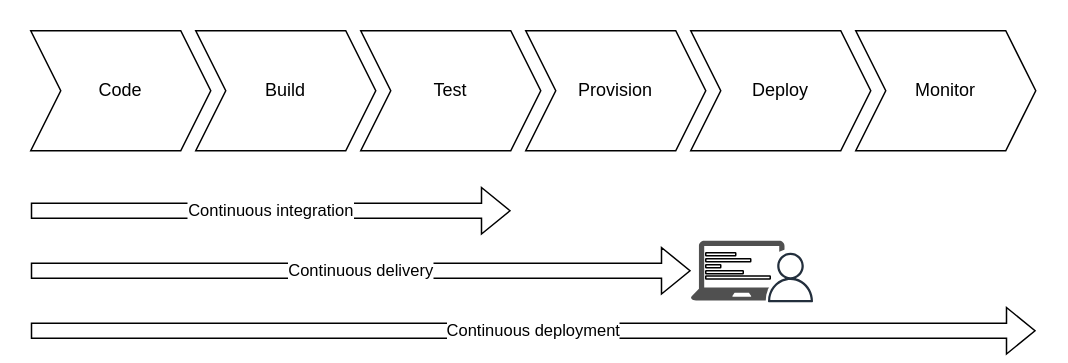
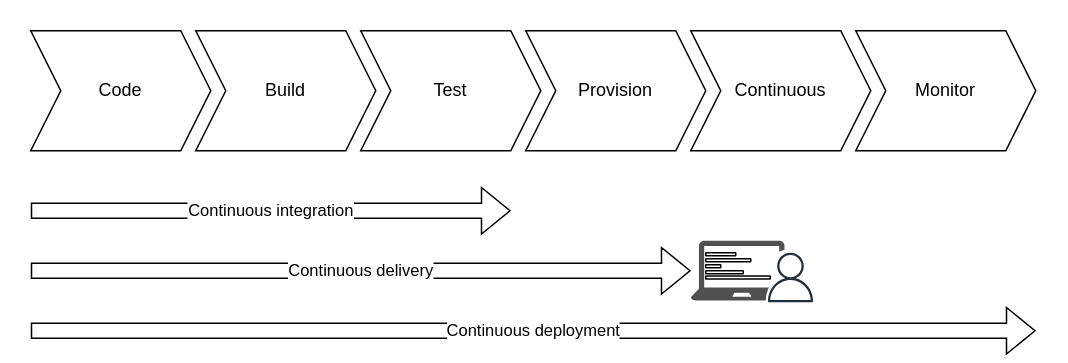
(781, 91) -> (781, 91)
